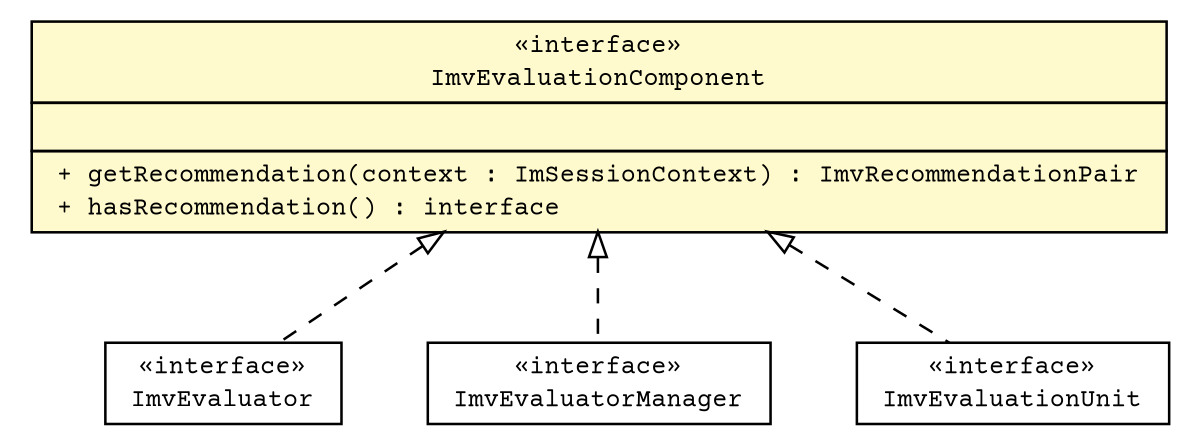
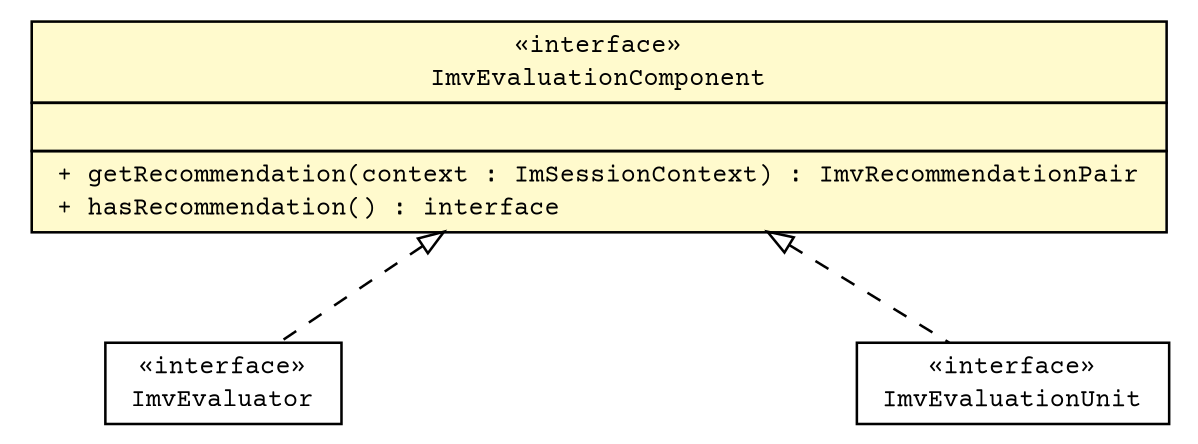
(598, 383) -> none
